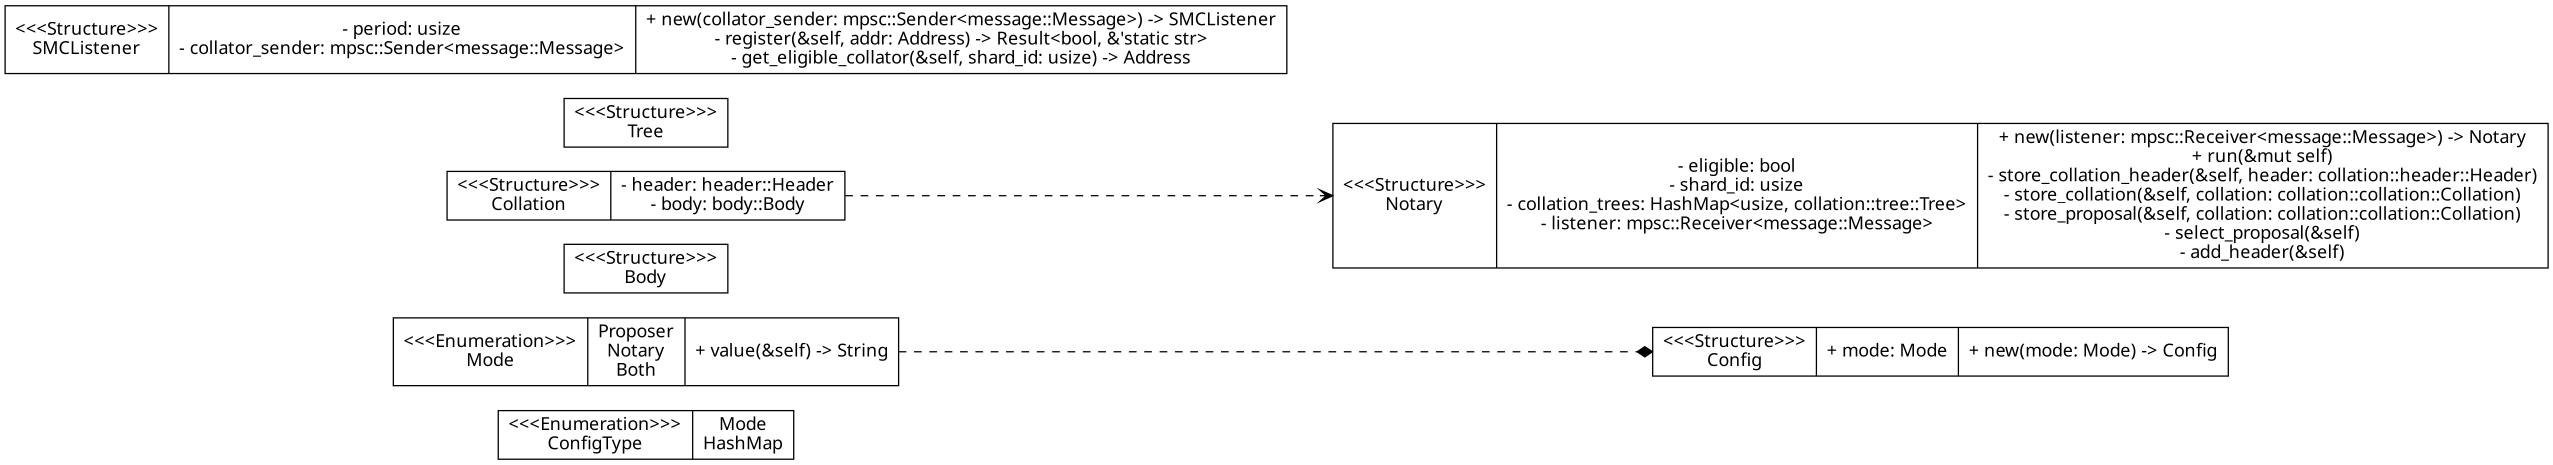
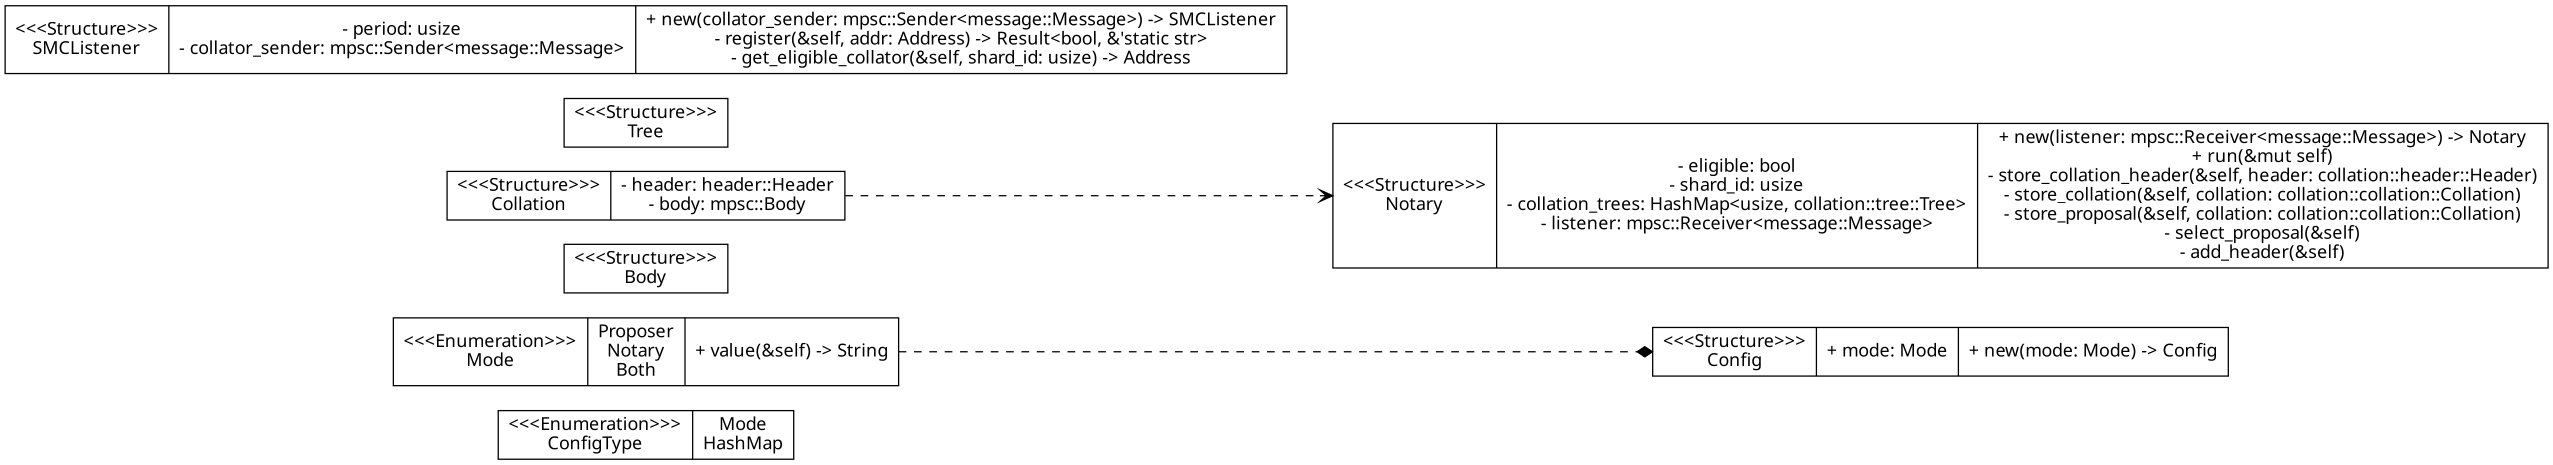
(728, 205) -> (728, 205)
